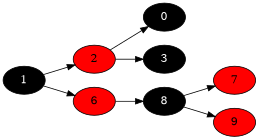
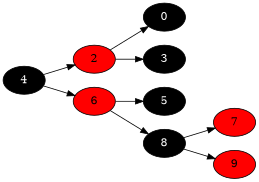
(24, 80) -> (24, 80)
none -> (164, 101)
